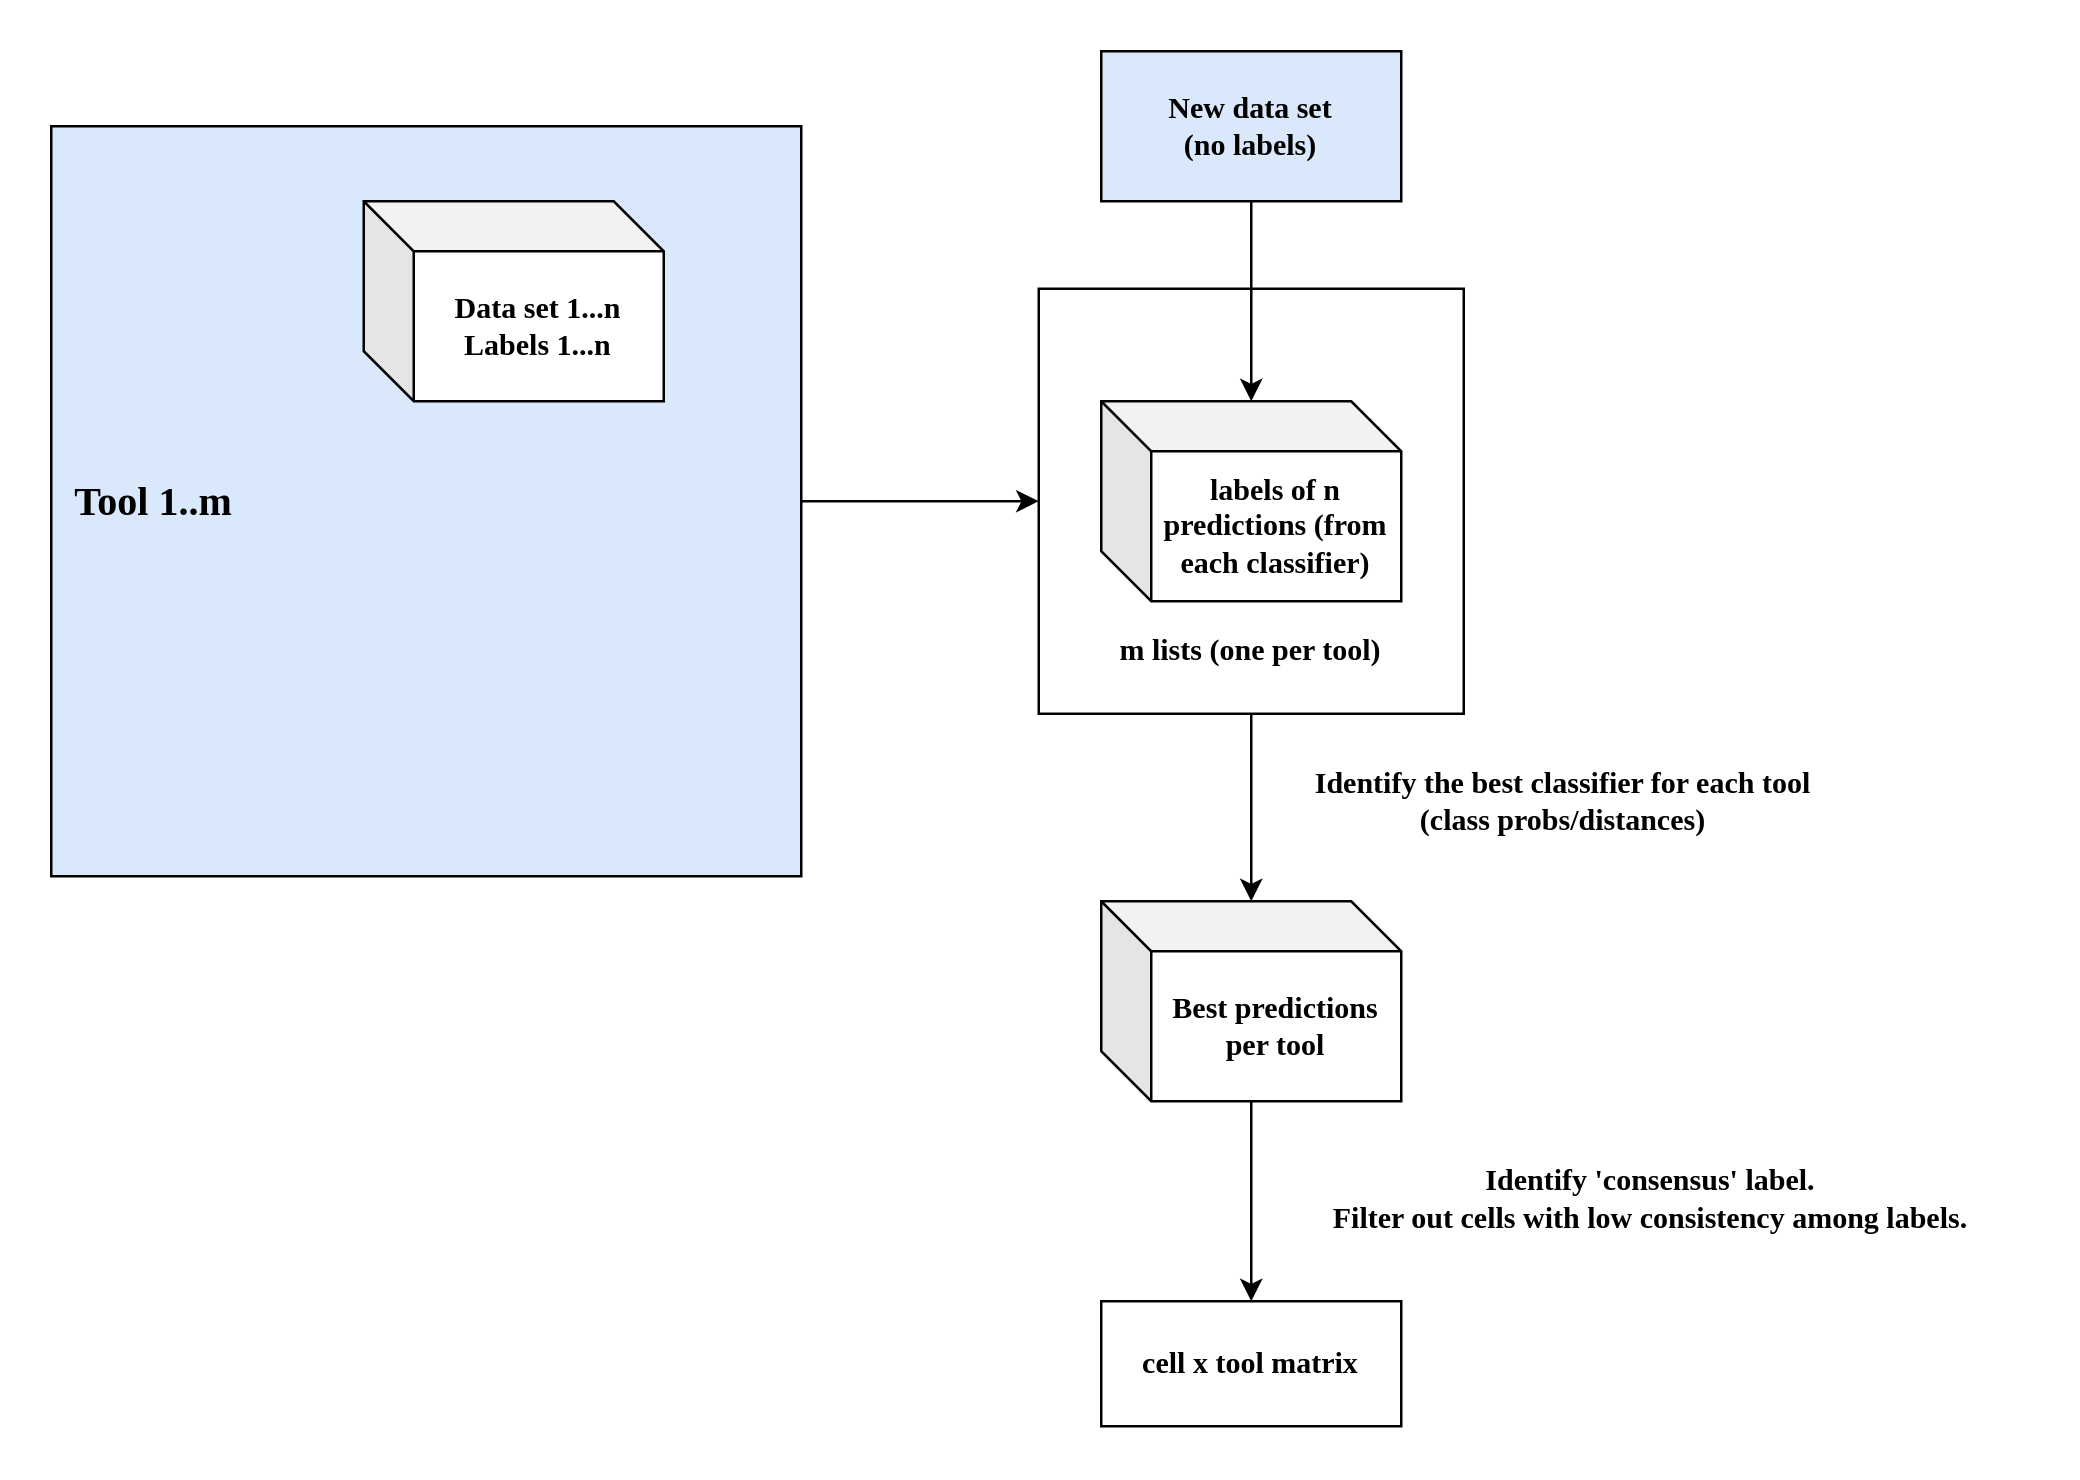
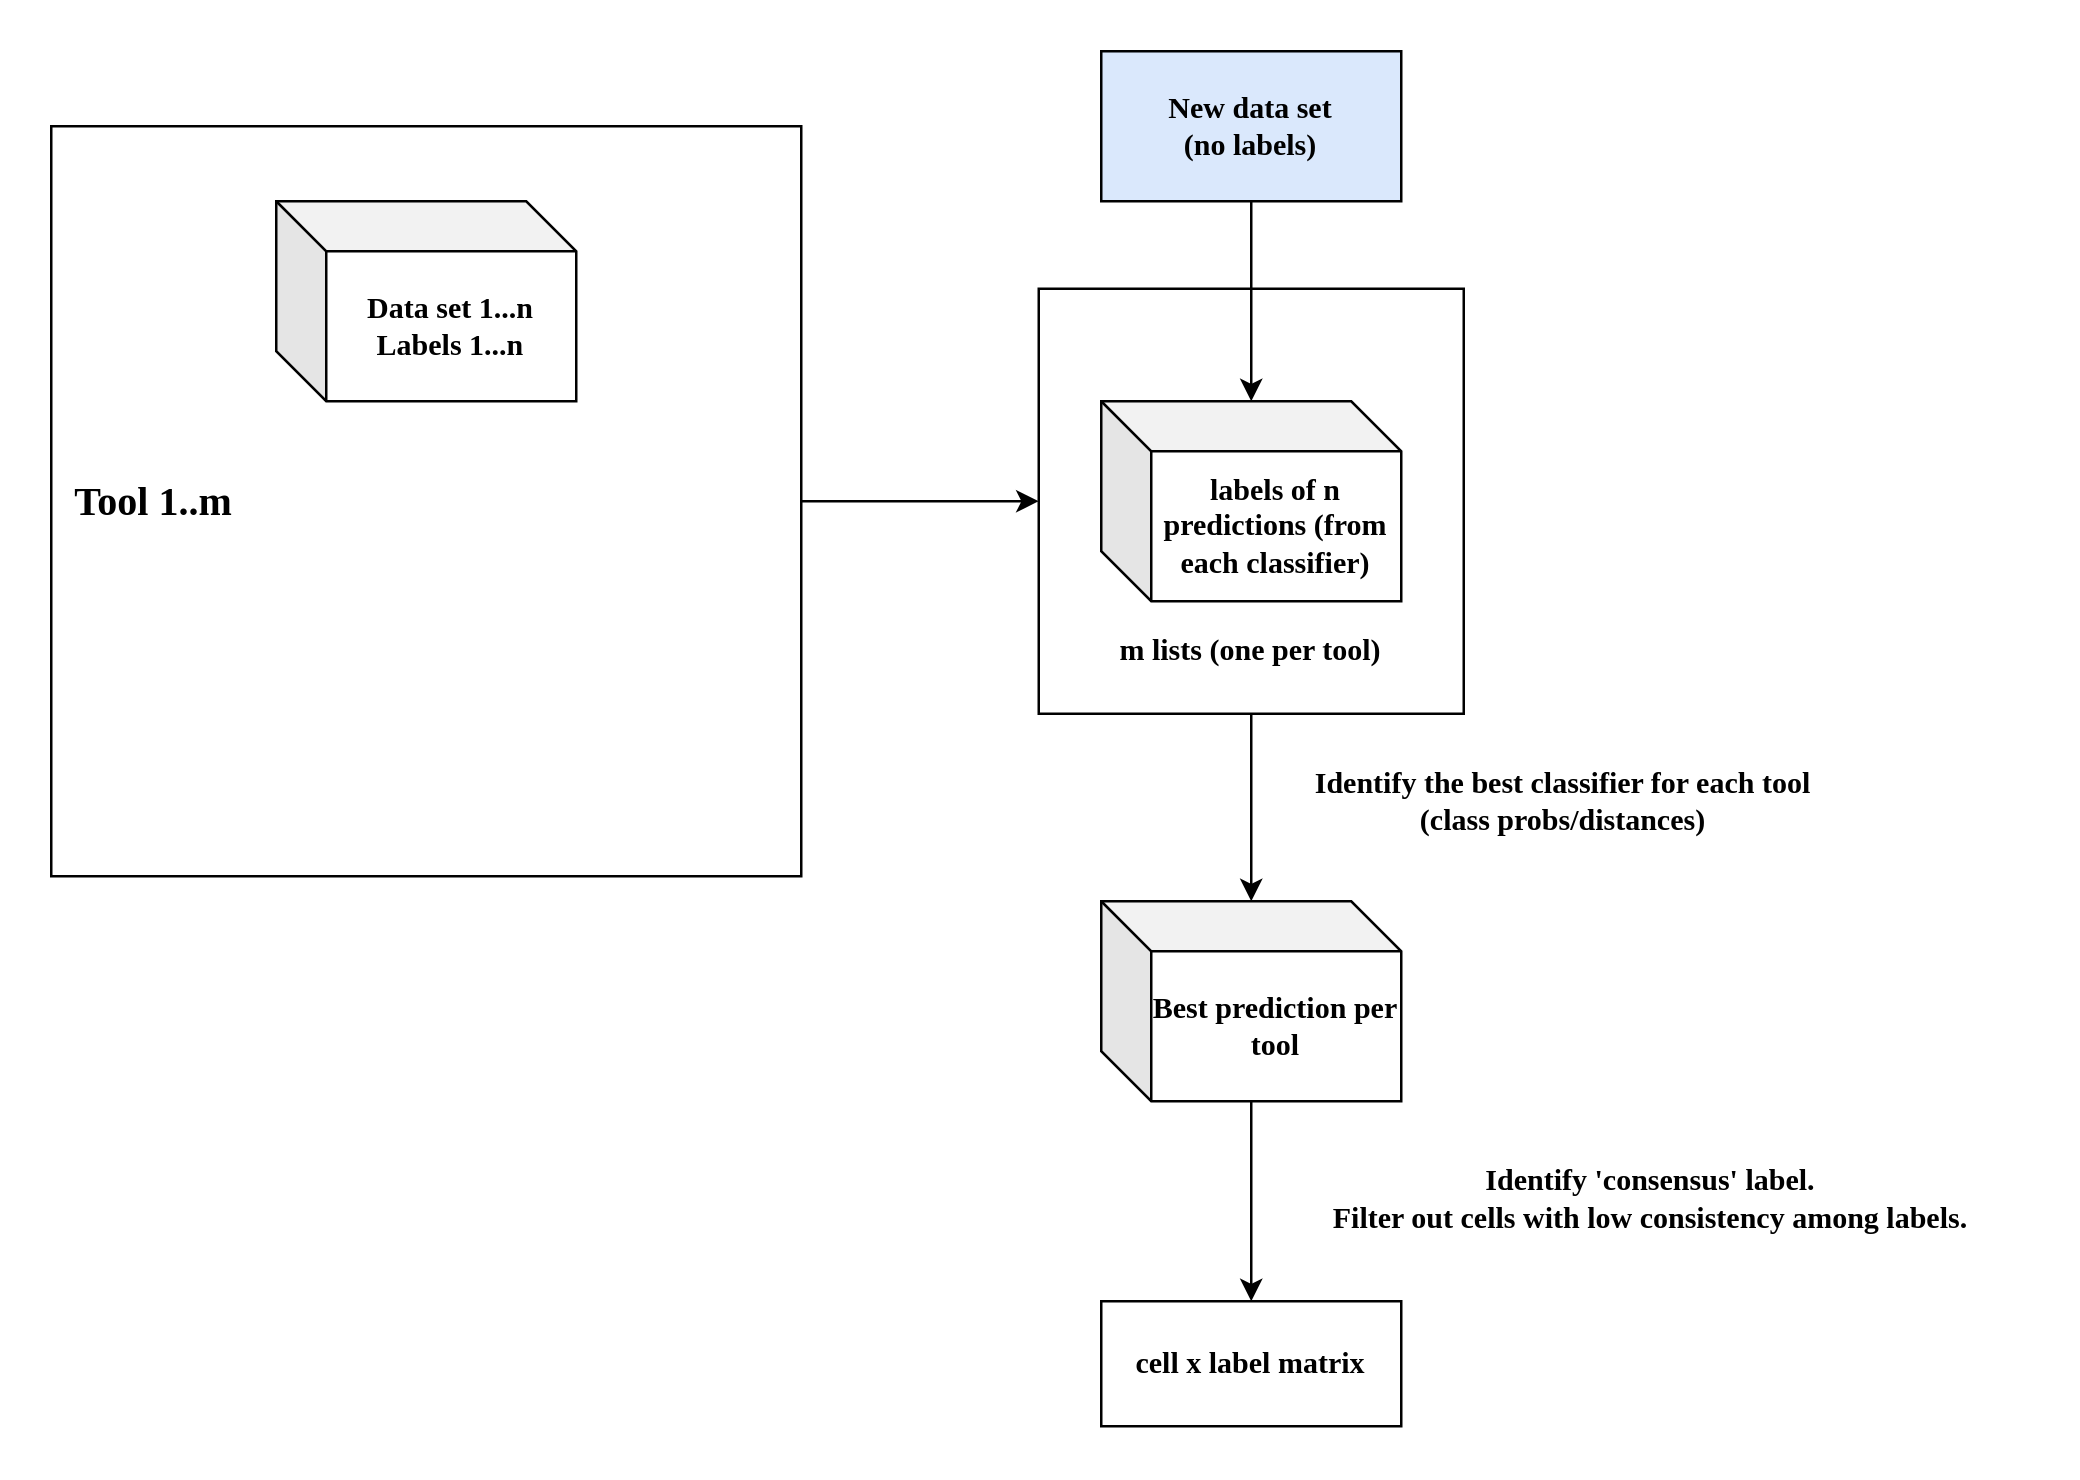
(514, 301) -> (426, 301)
(426, 501) -> (426, 501)
(1276, 1026) -> (1276, 1026)
(1251, 1364) -> (1251, 1364)
